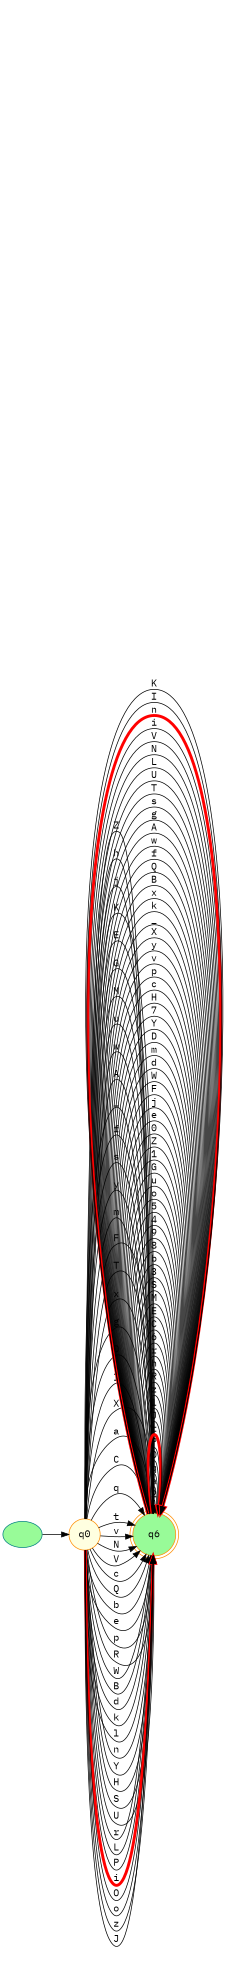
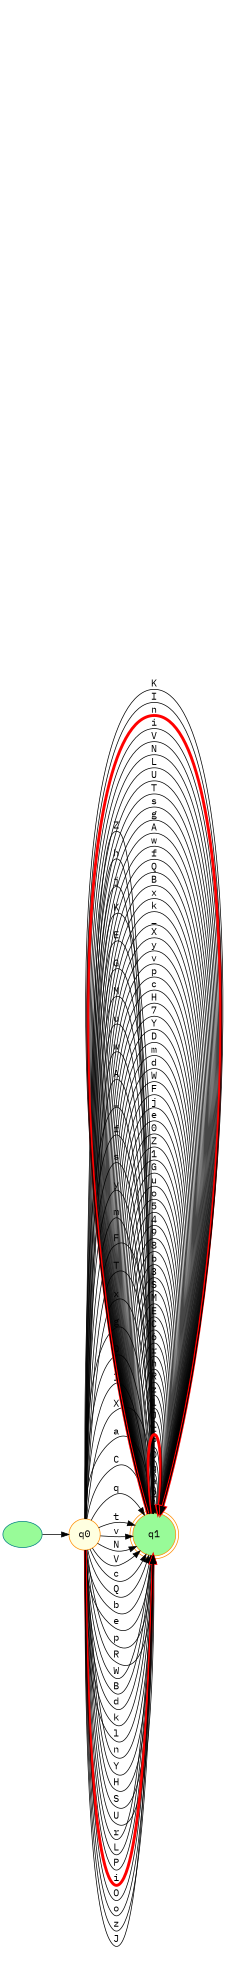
(154, 1534) -> (154, 1534)
